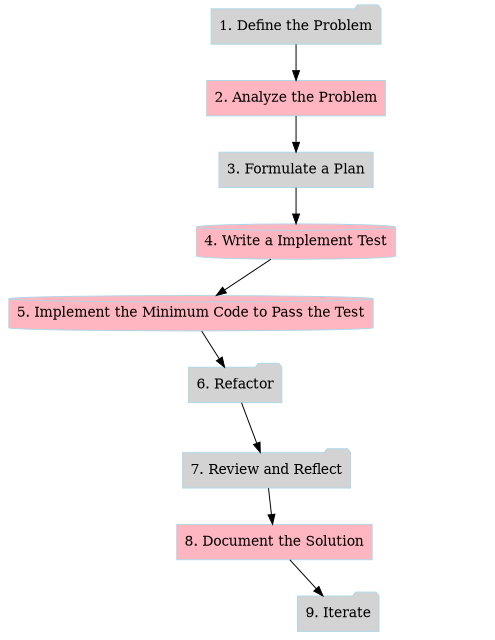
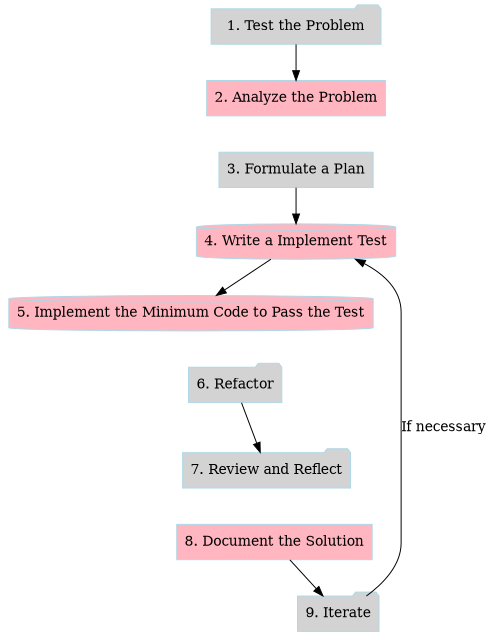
(296, 27) -> (296, 27)
(296, 129) -> none
(210, 345) -> none
none -> (401, 428)
(270, 501) -> none
